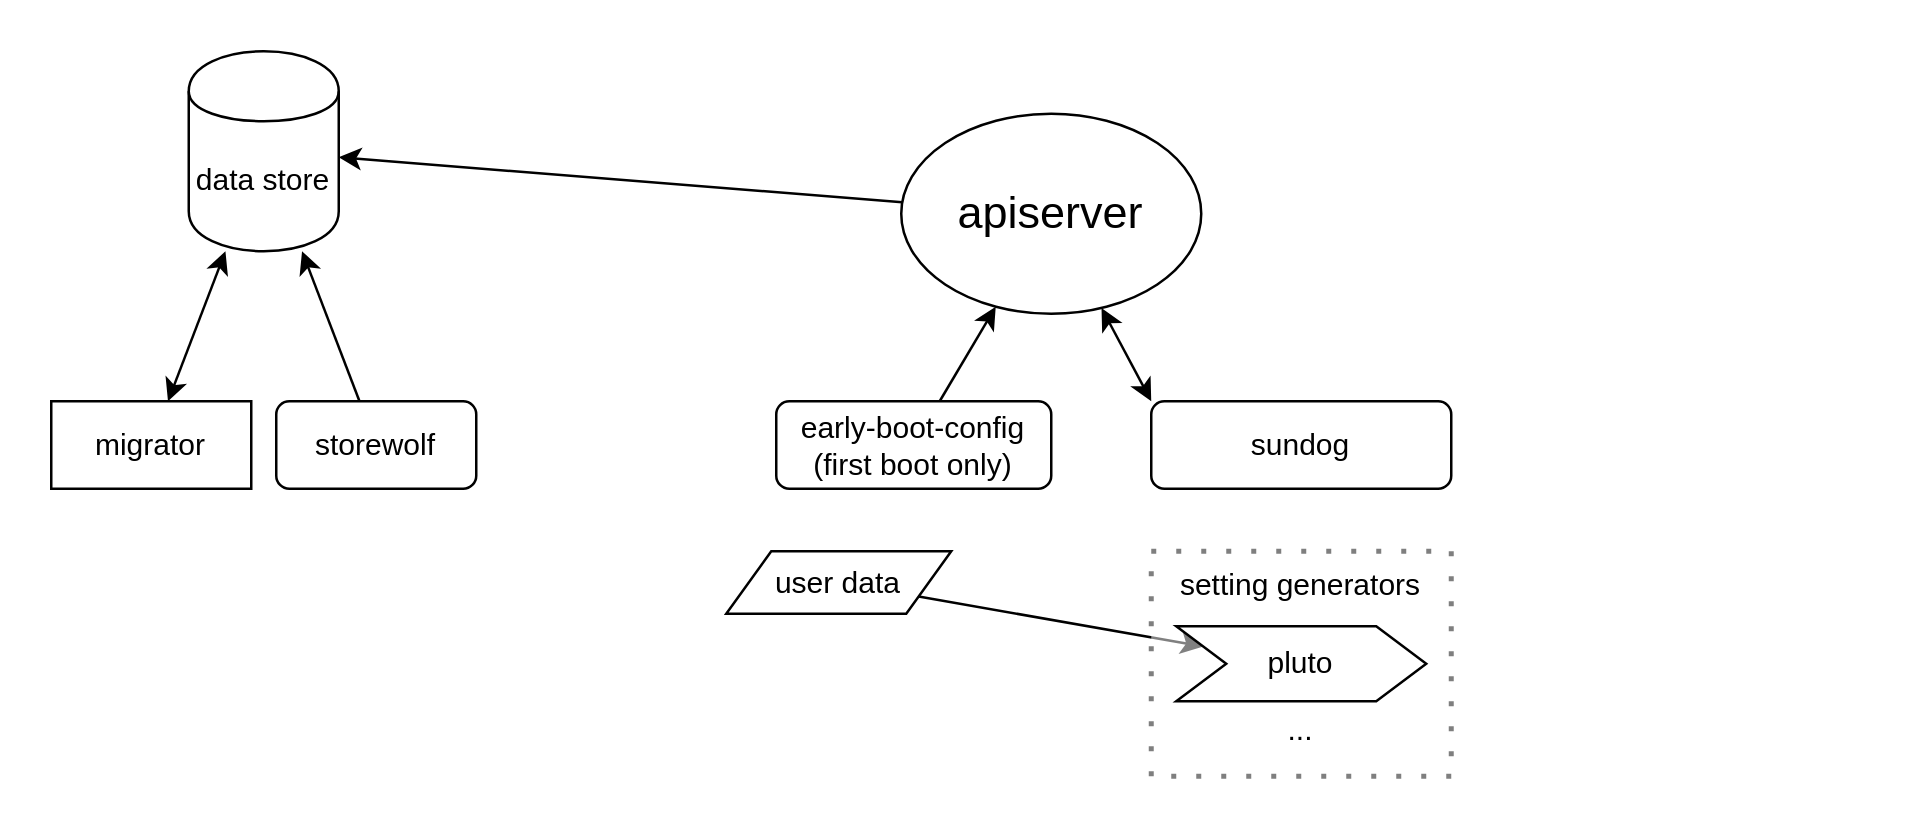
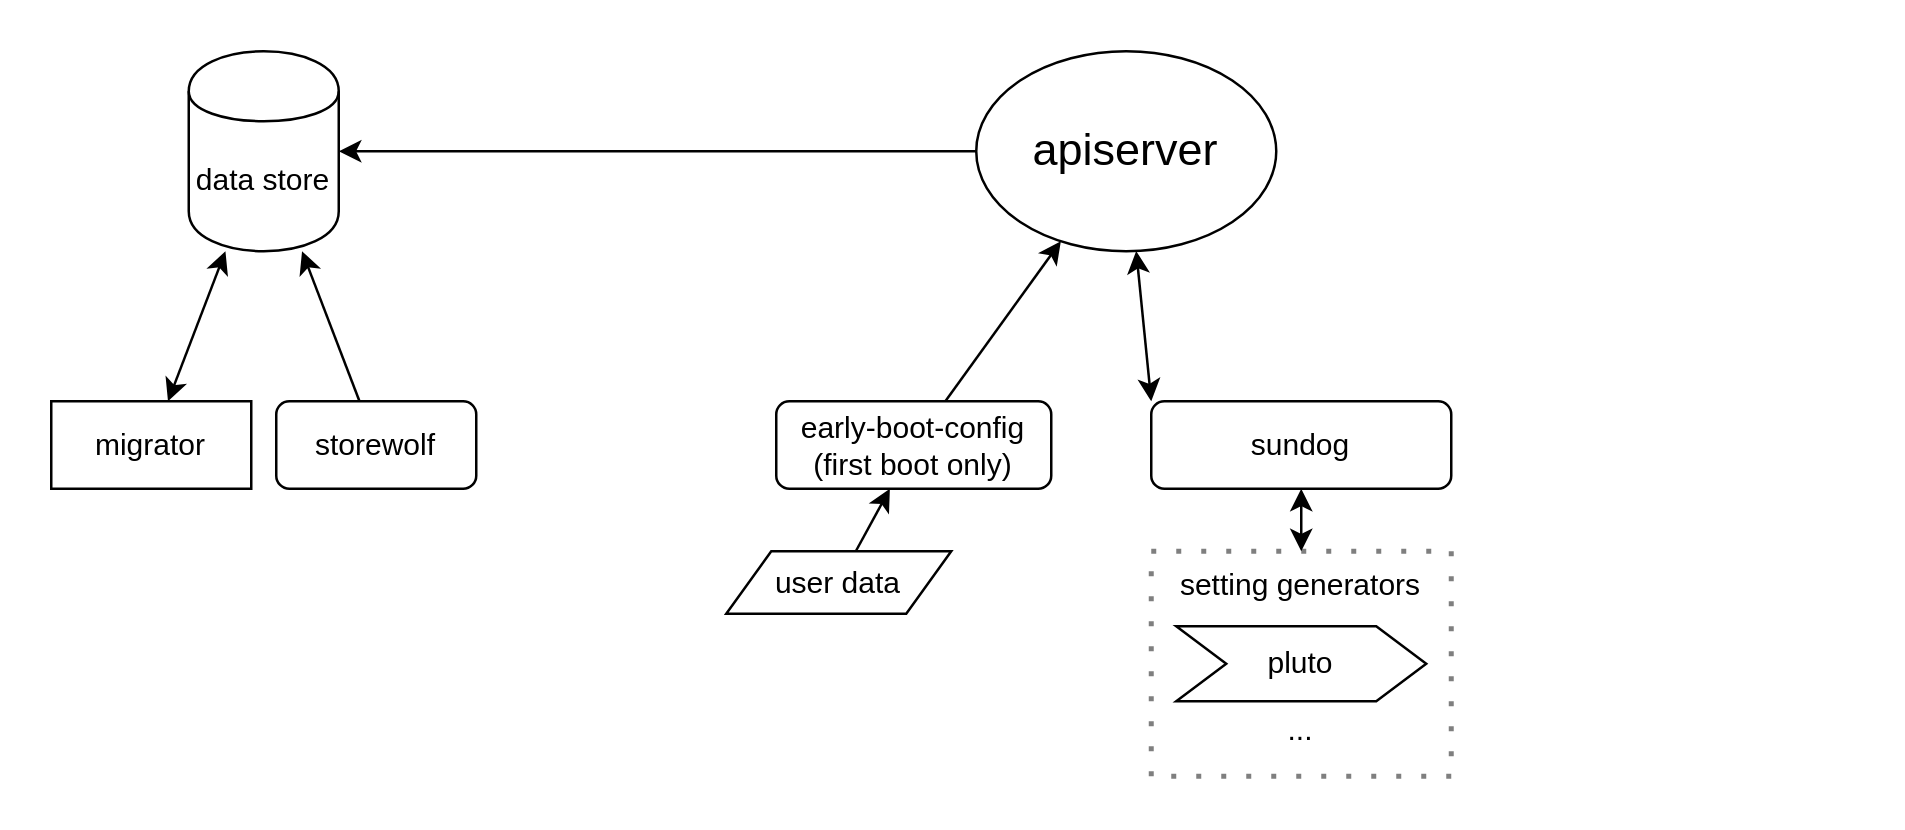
(1051, 214) -> (1126, 151)
none -> (1301, 520)
(1036, 617) -> (869, 527)
